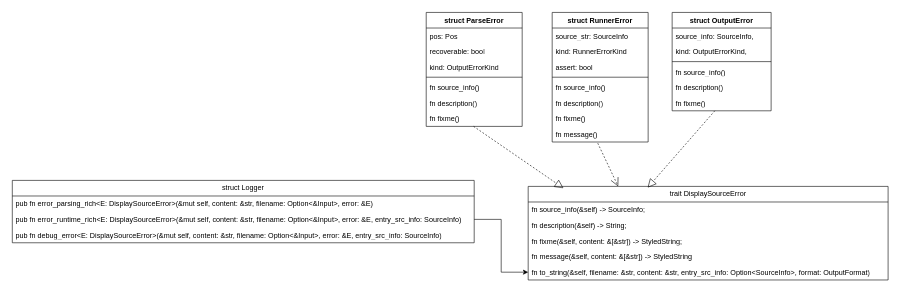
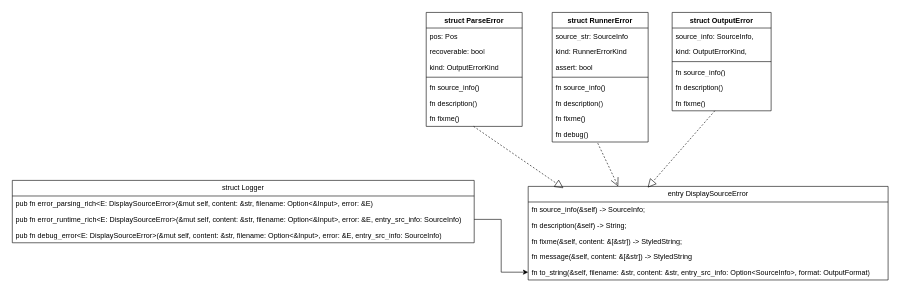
(579, 135) -> (575, 135)
(708, 194) -> (708, 194)
